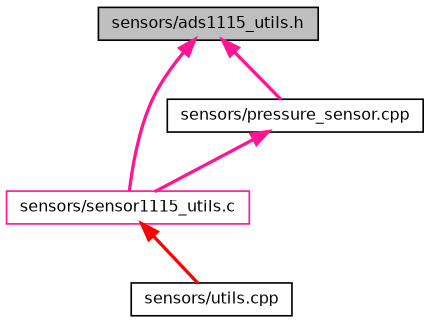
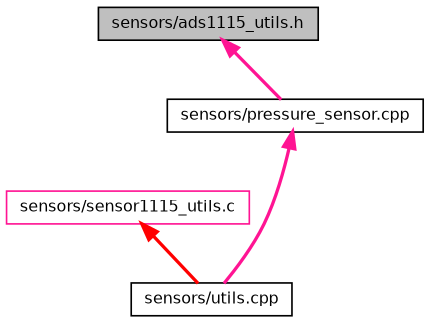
(145, 117) -> none
(204, 165) -> (266, 220)
